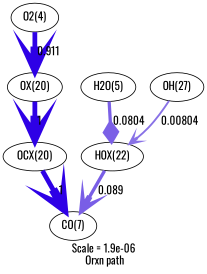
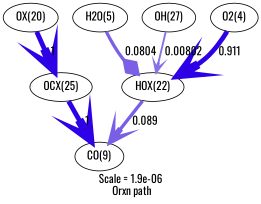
(35, 40) -> (214, 50)
(179, 122) -> (182, 52)
(35, 157) -> (61, 87)
(73, 226) -> (99, 157)
